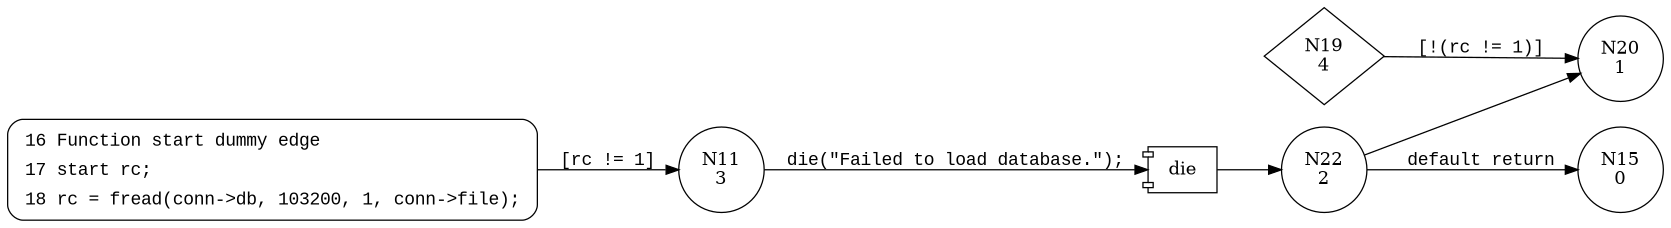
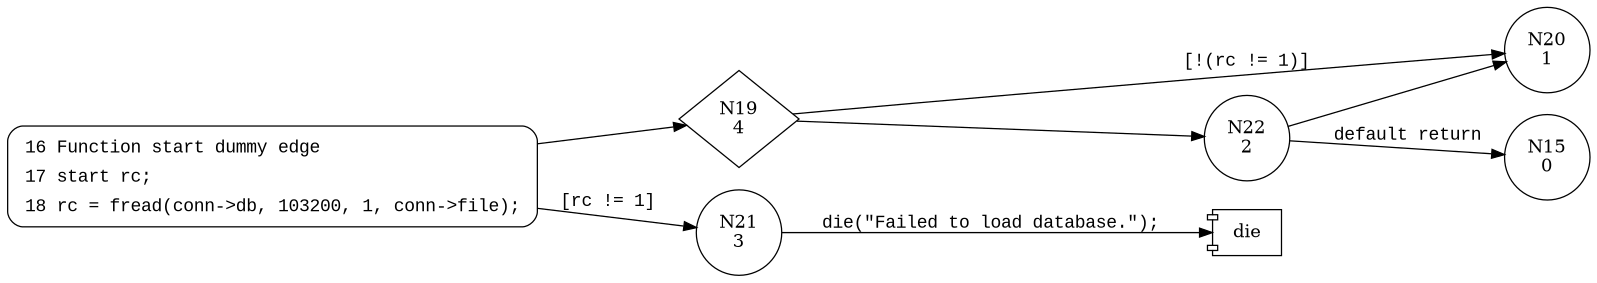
none -> (606, 135)
(721, 170) -> (739, 233)
(1243, 170) -> (994, 129)
